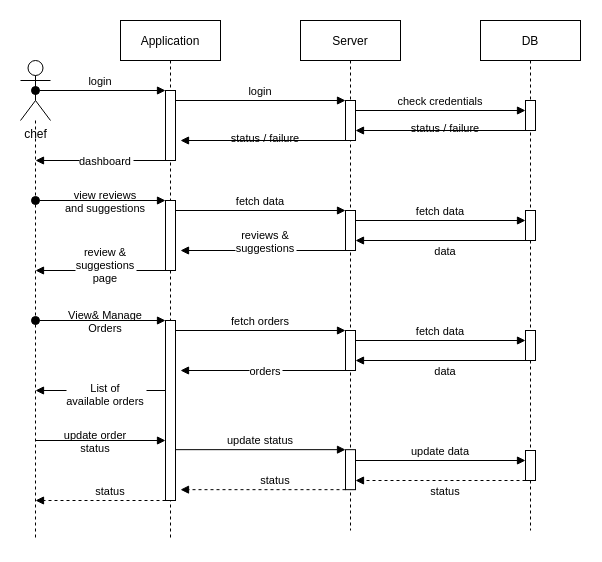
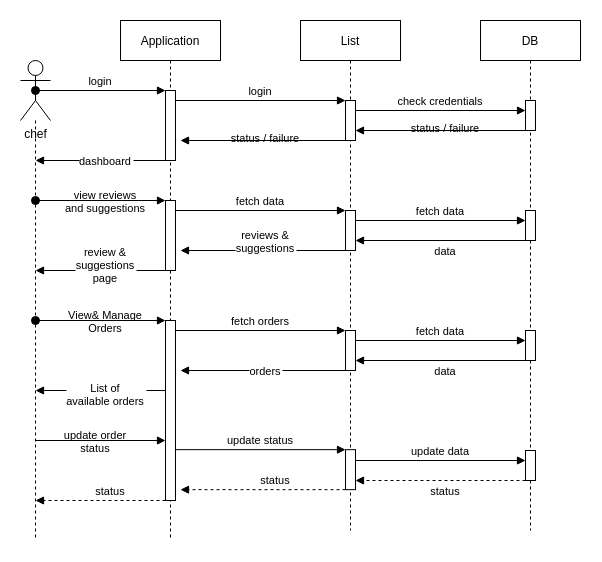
(350, 41) -> (350, 41)
